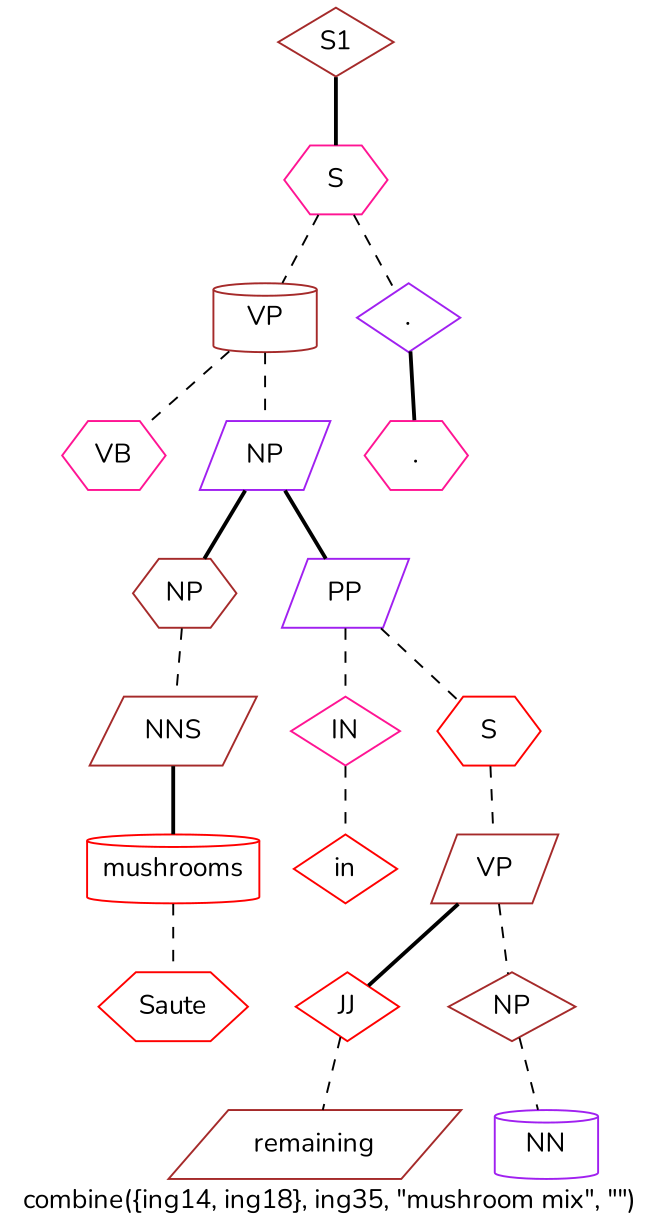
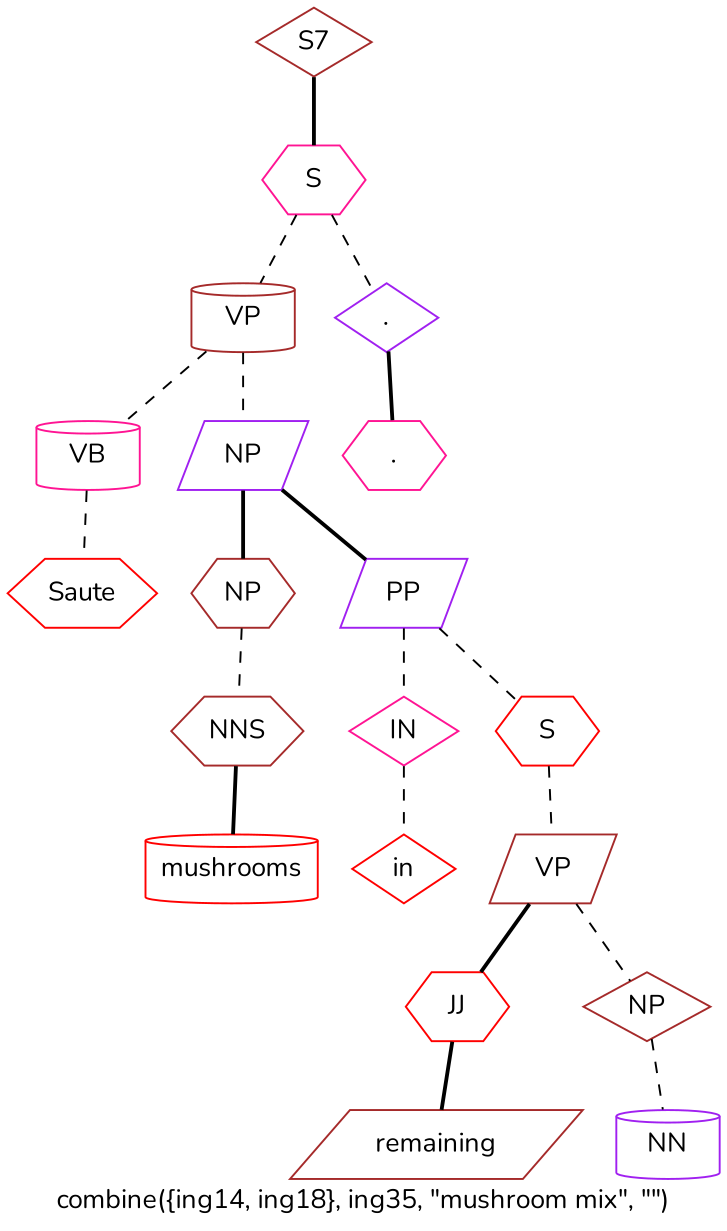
(336, 42) -> (314, 42)
(114, 456) -> (88, 456)
(173, 731) -> (237, 731)
(173, 938) -> (85, 525)
(347, 1007) -> (457, 1007)
(332, 1074) -> (447, 1076)
